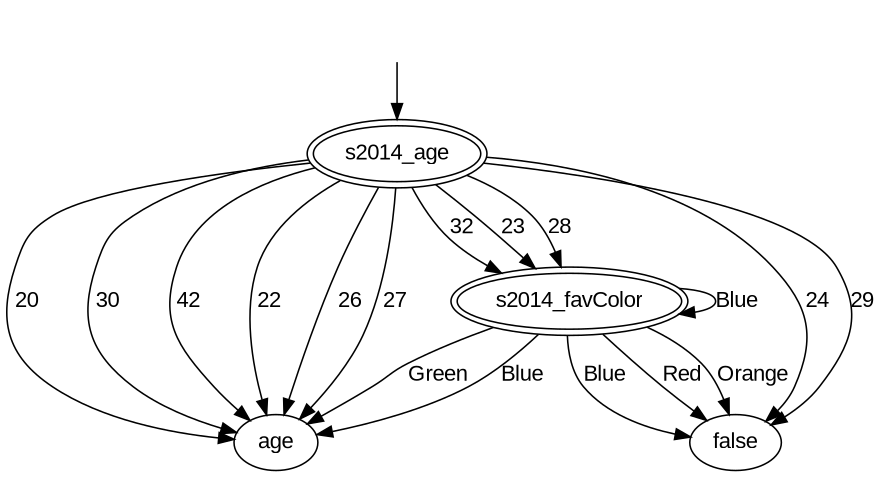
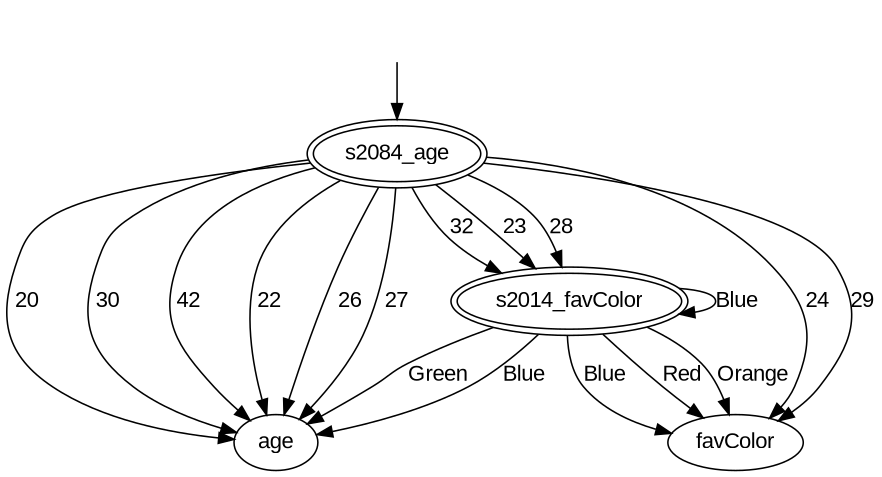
(397, 154) -> (397, 154)
(736, 443) -> (736, 443)
